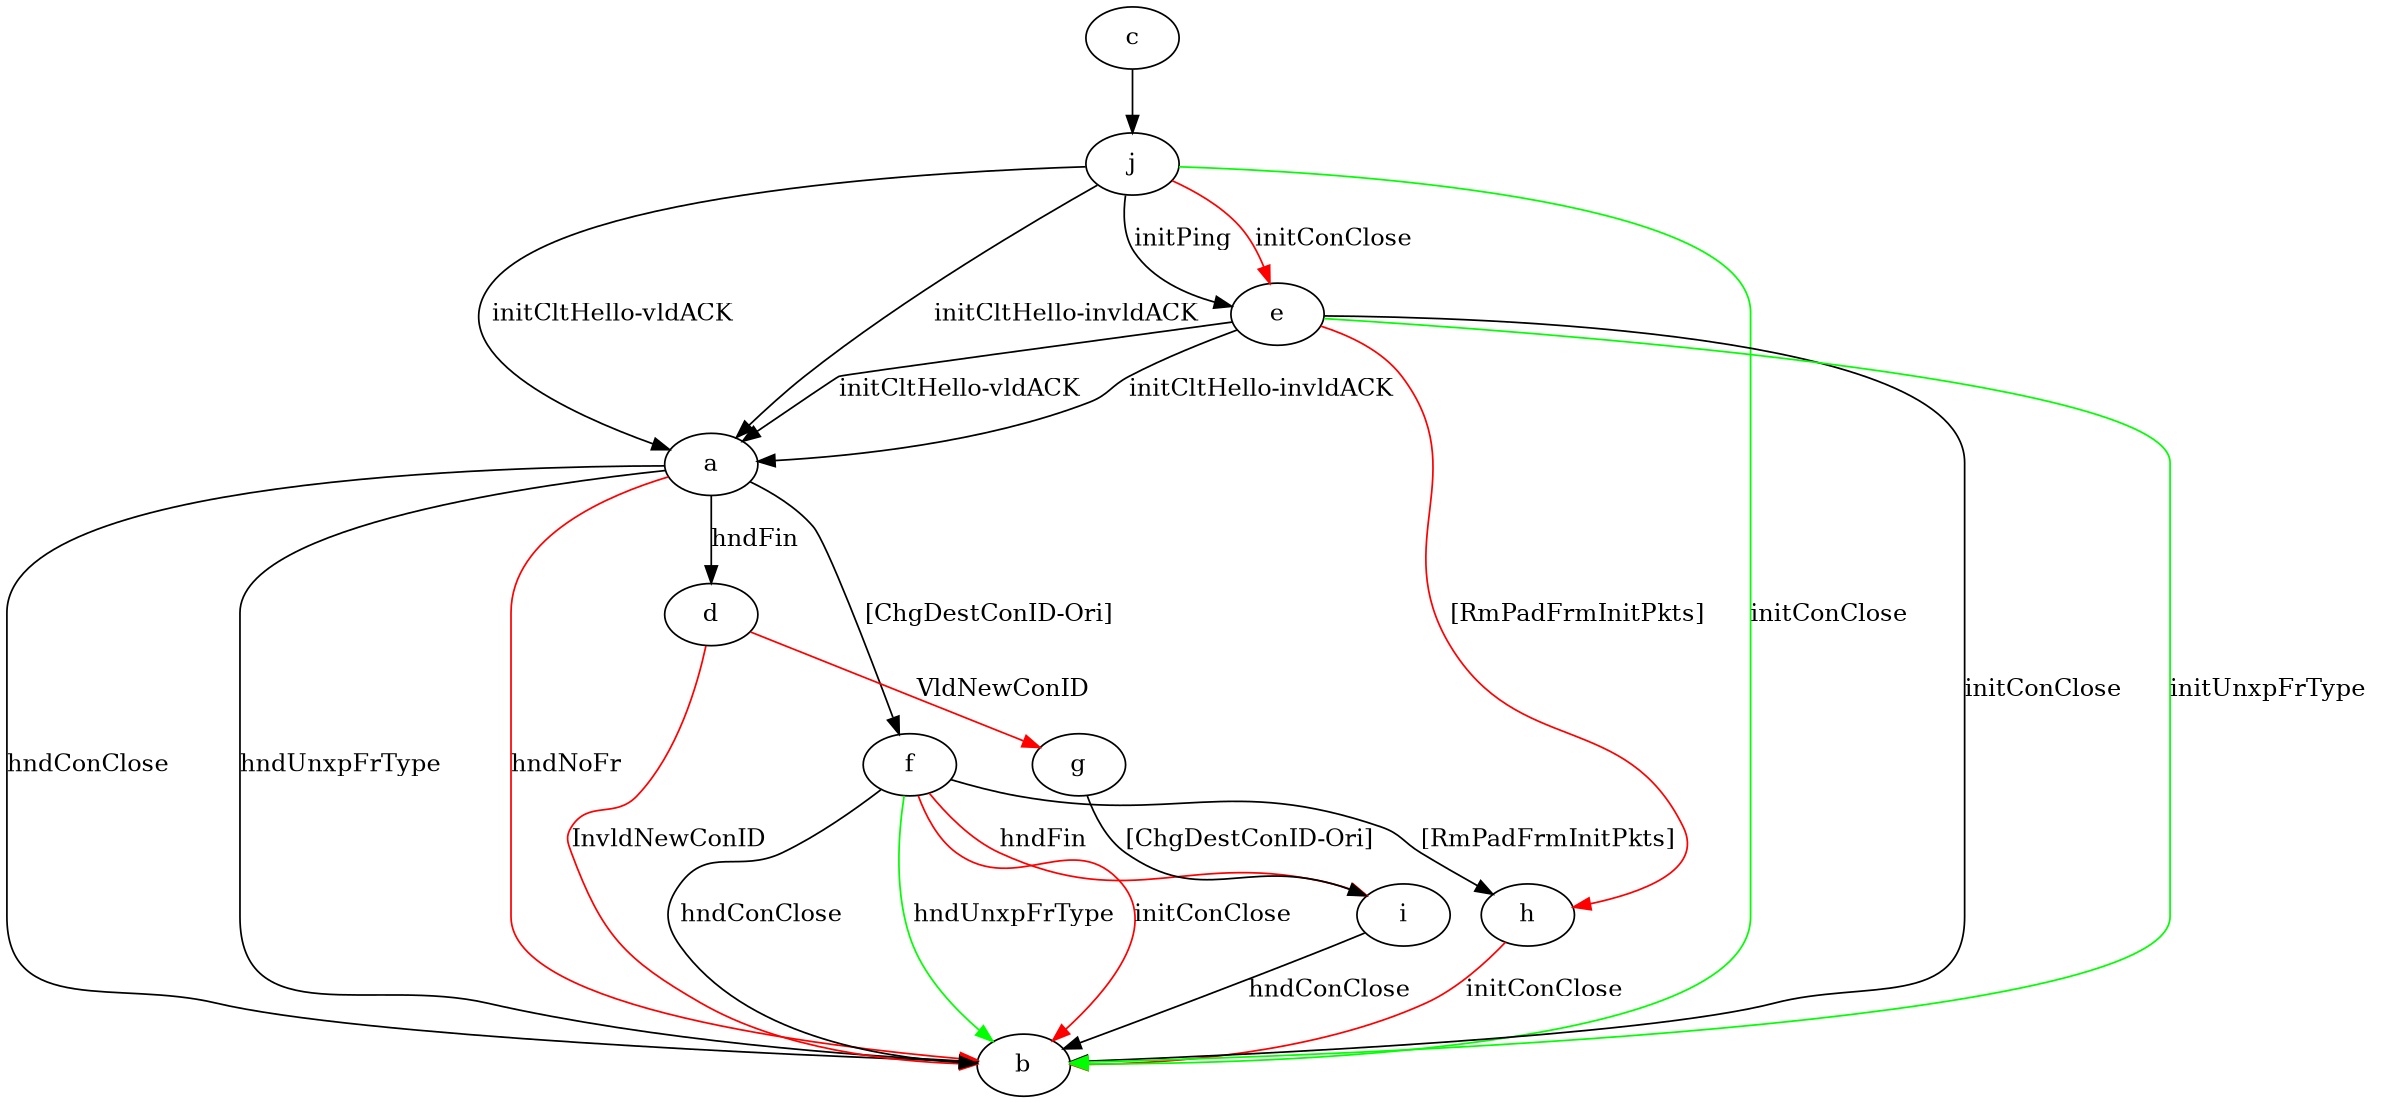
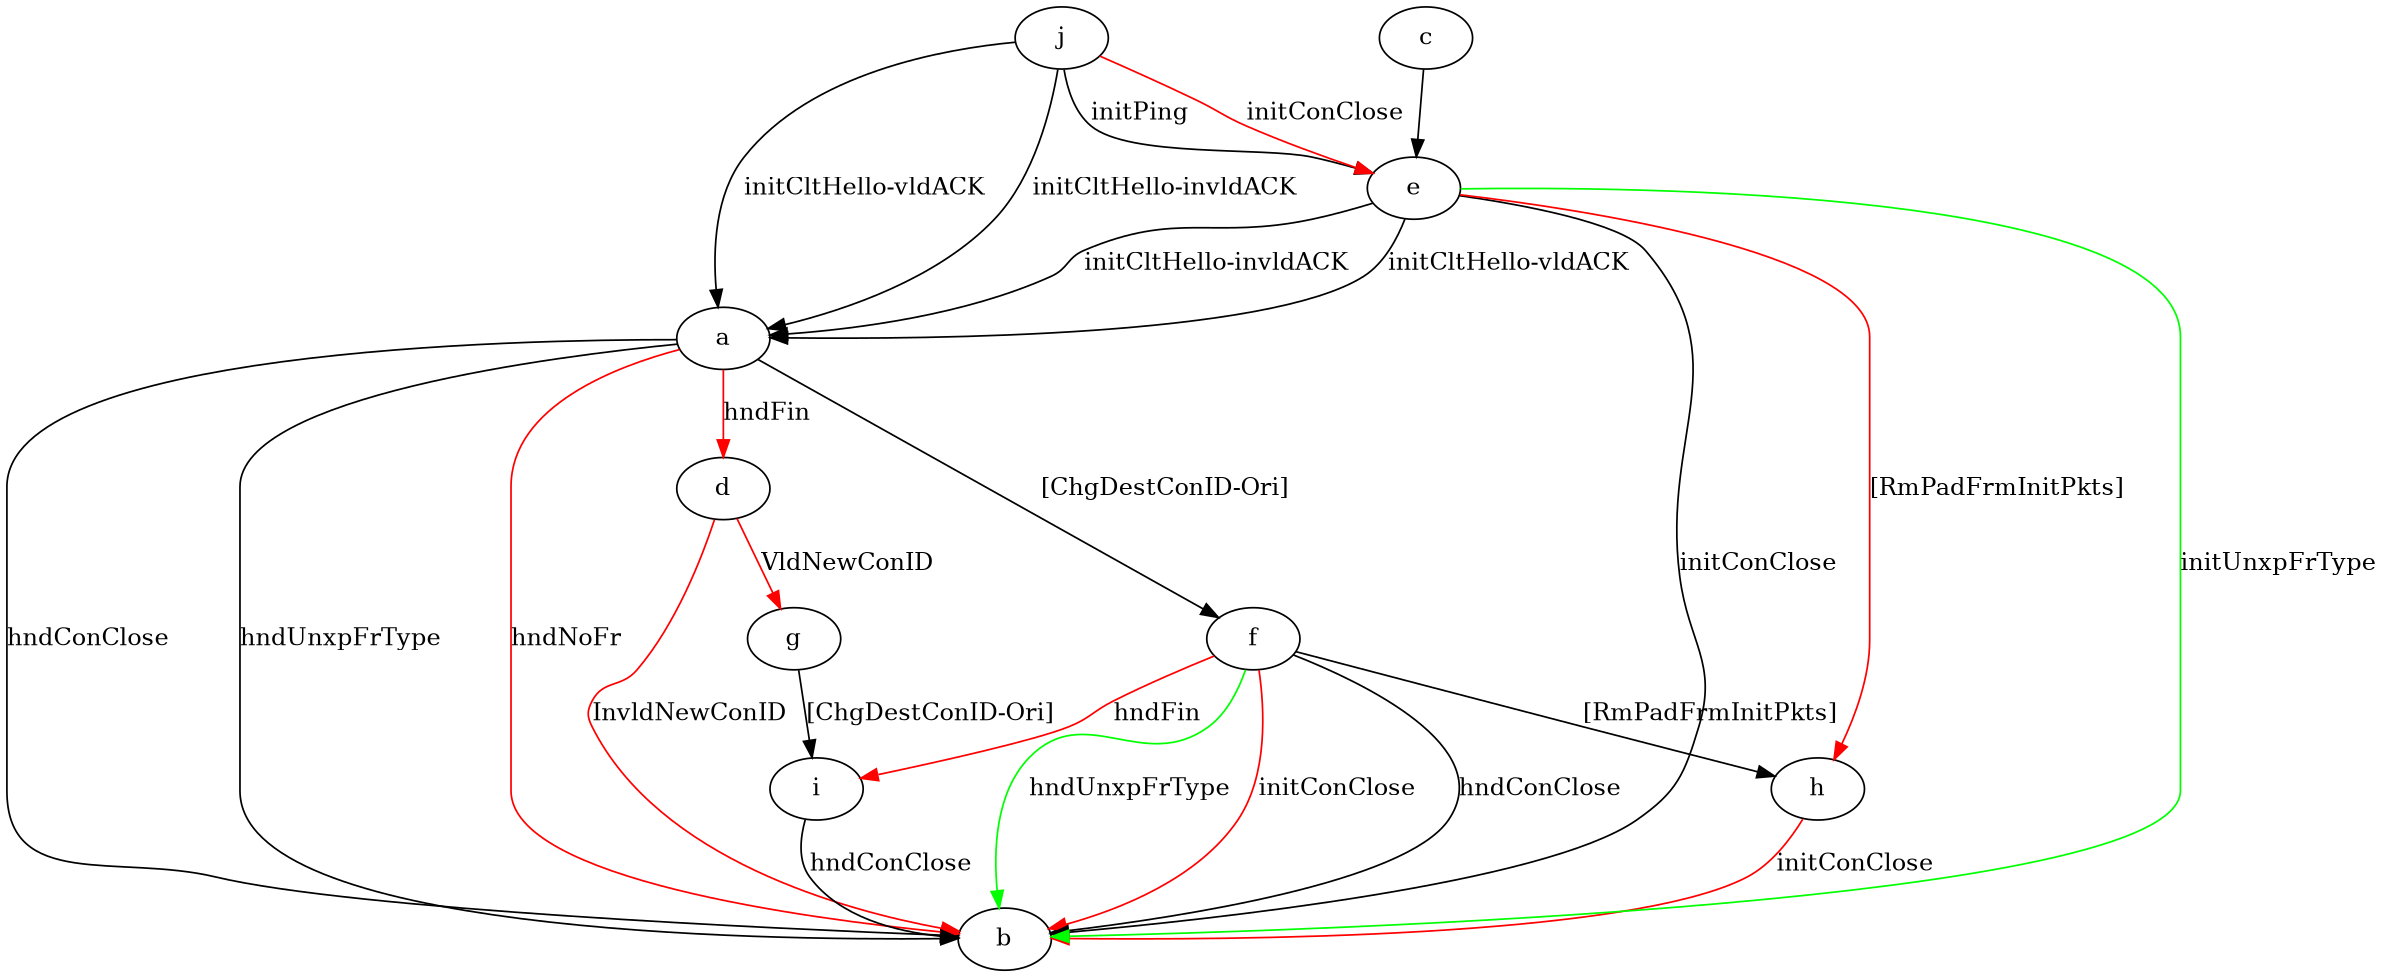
(1133, 92) -> (1421, 104)
(711, 531) -> (723, 405)
(1751, 661) -> none
